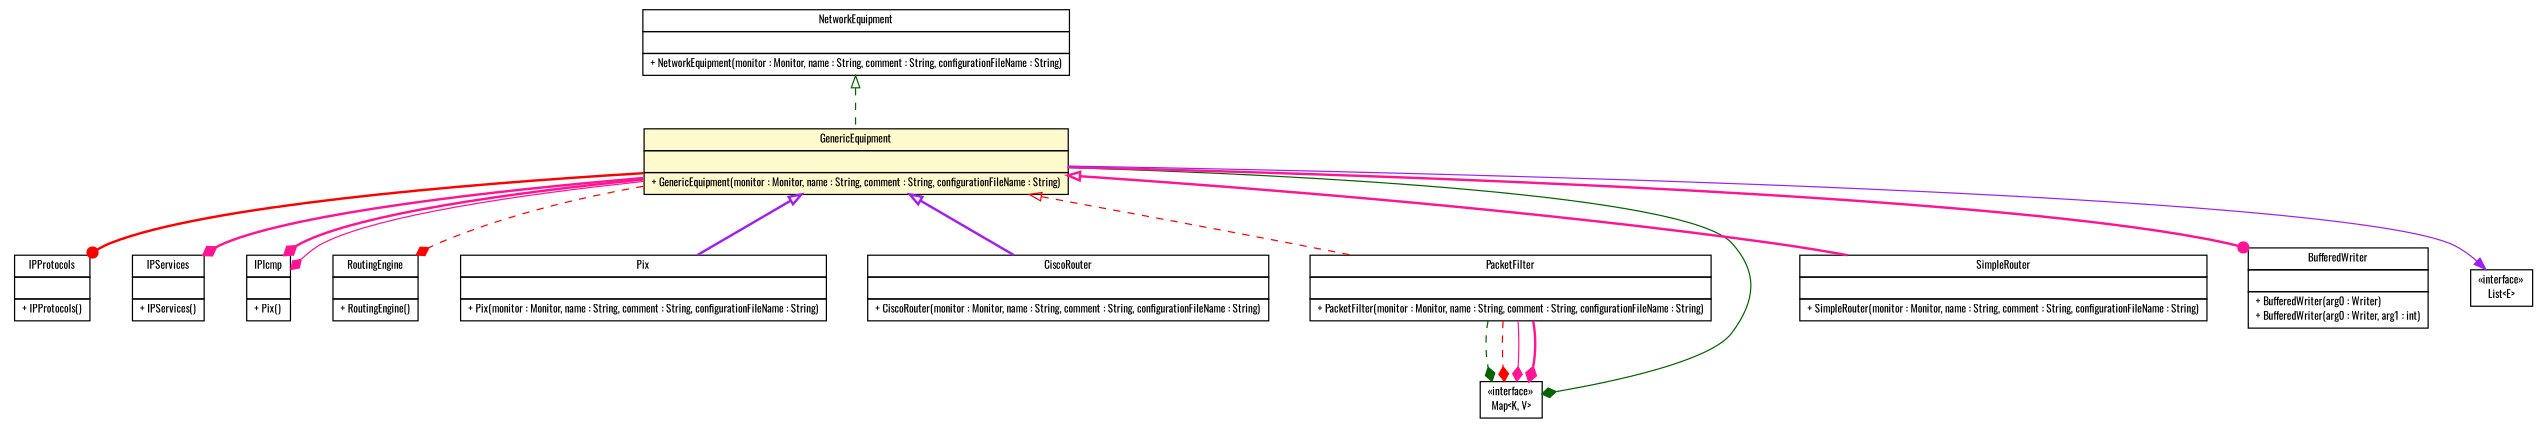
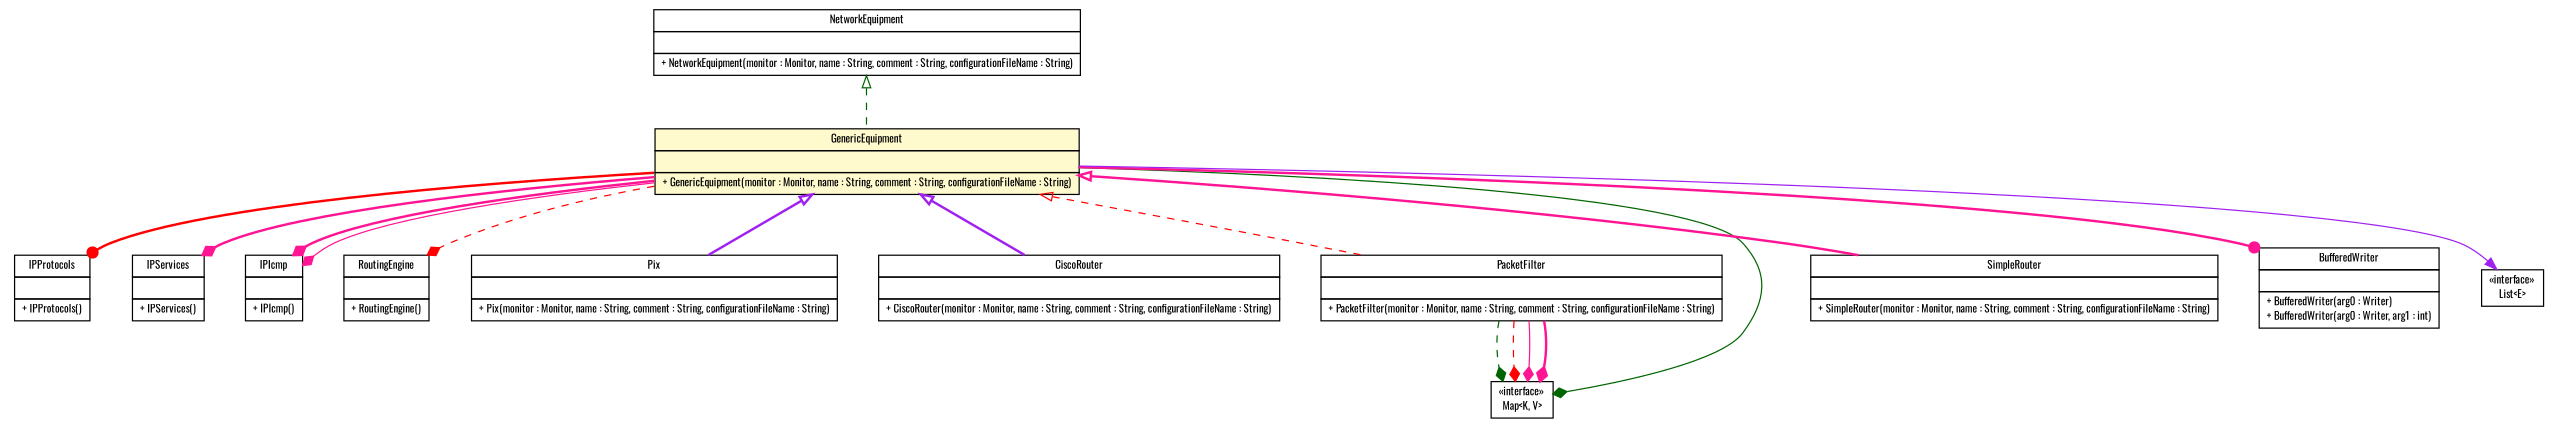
(268, 309) -> (274, 309)
